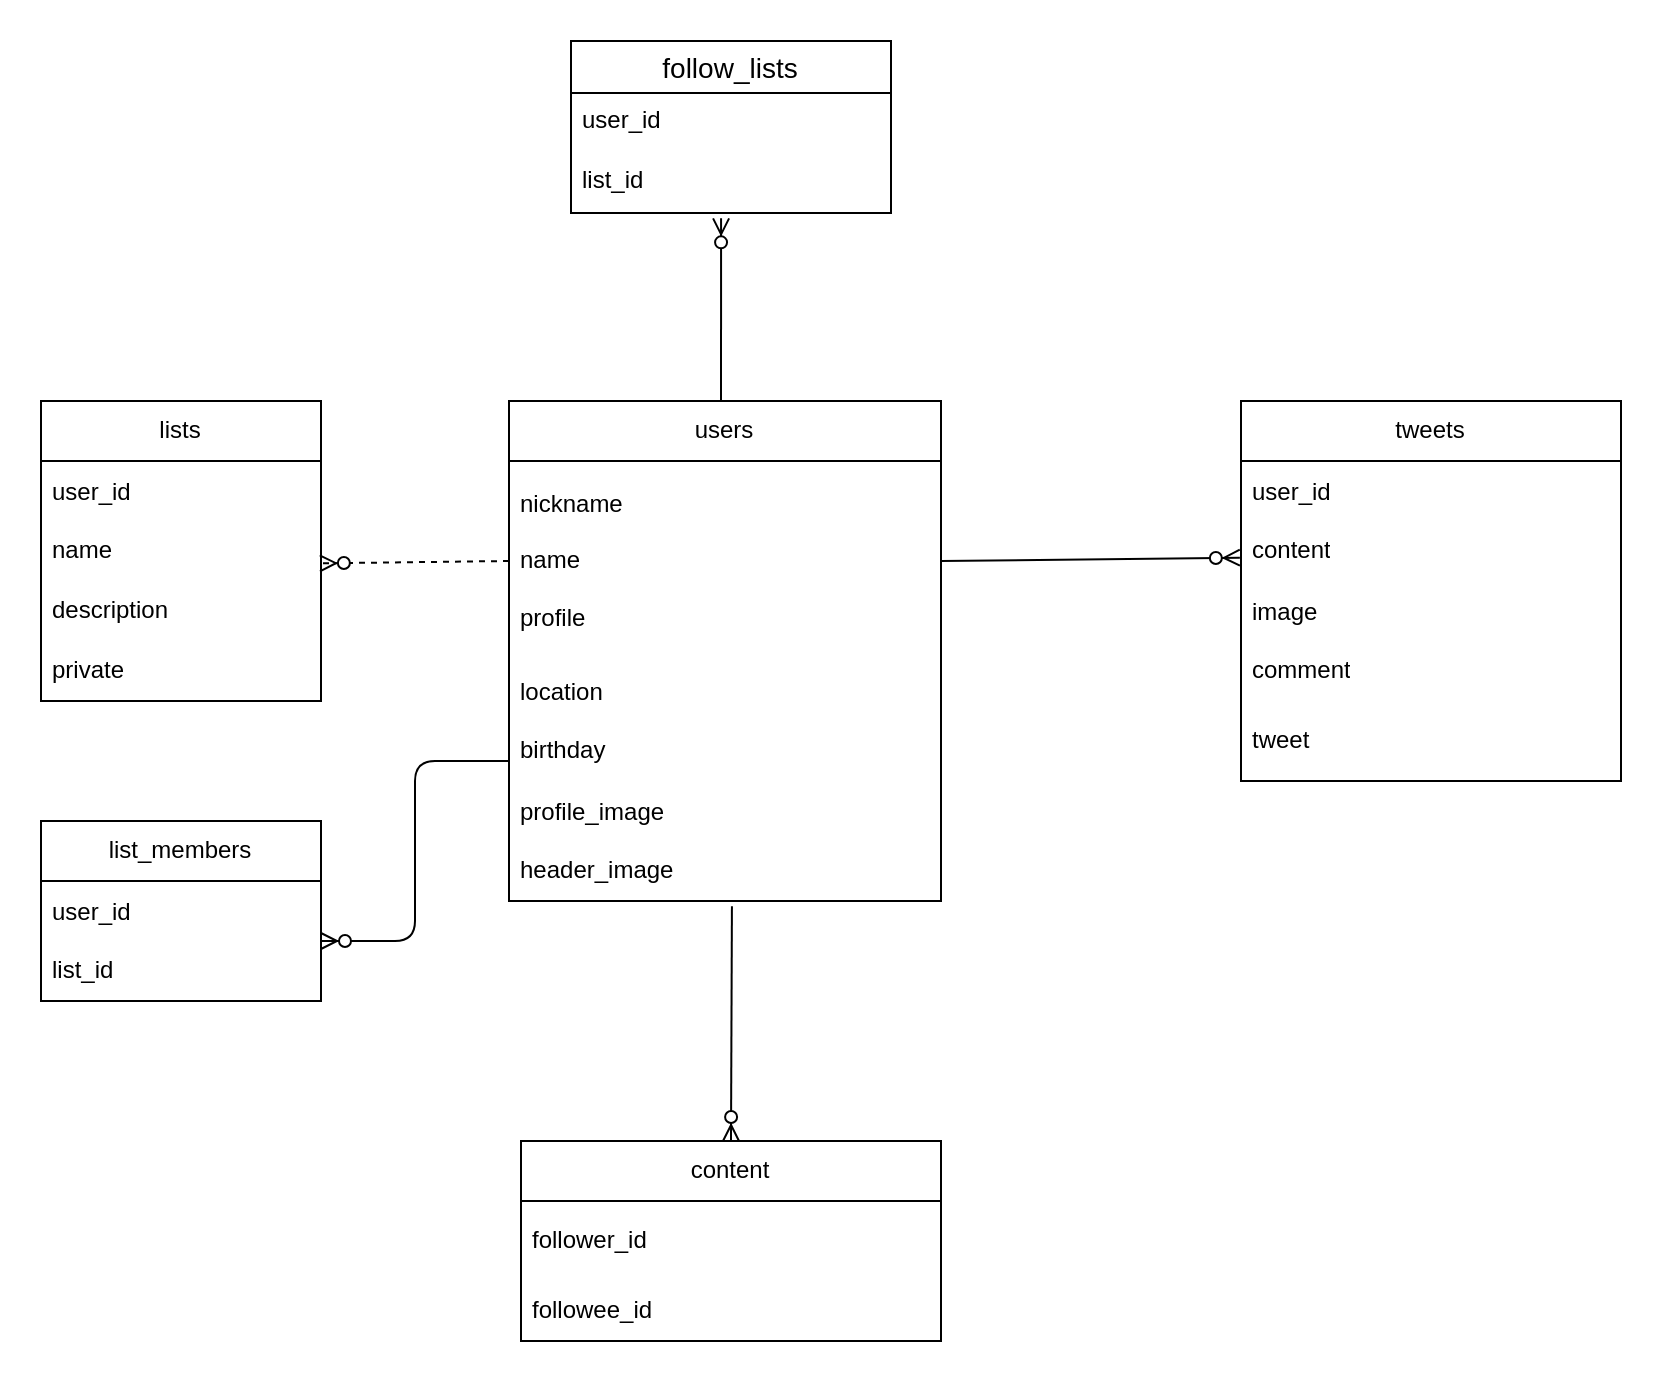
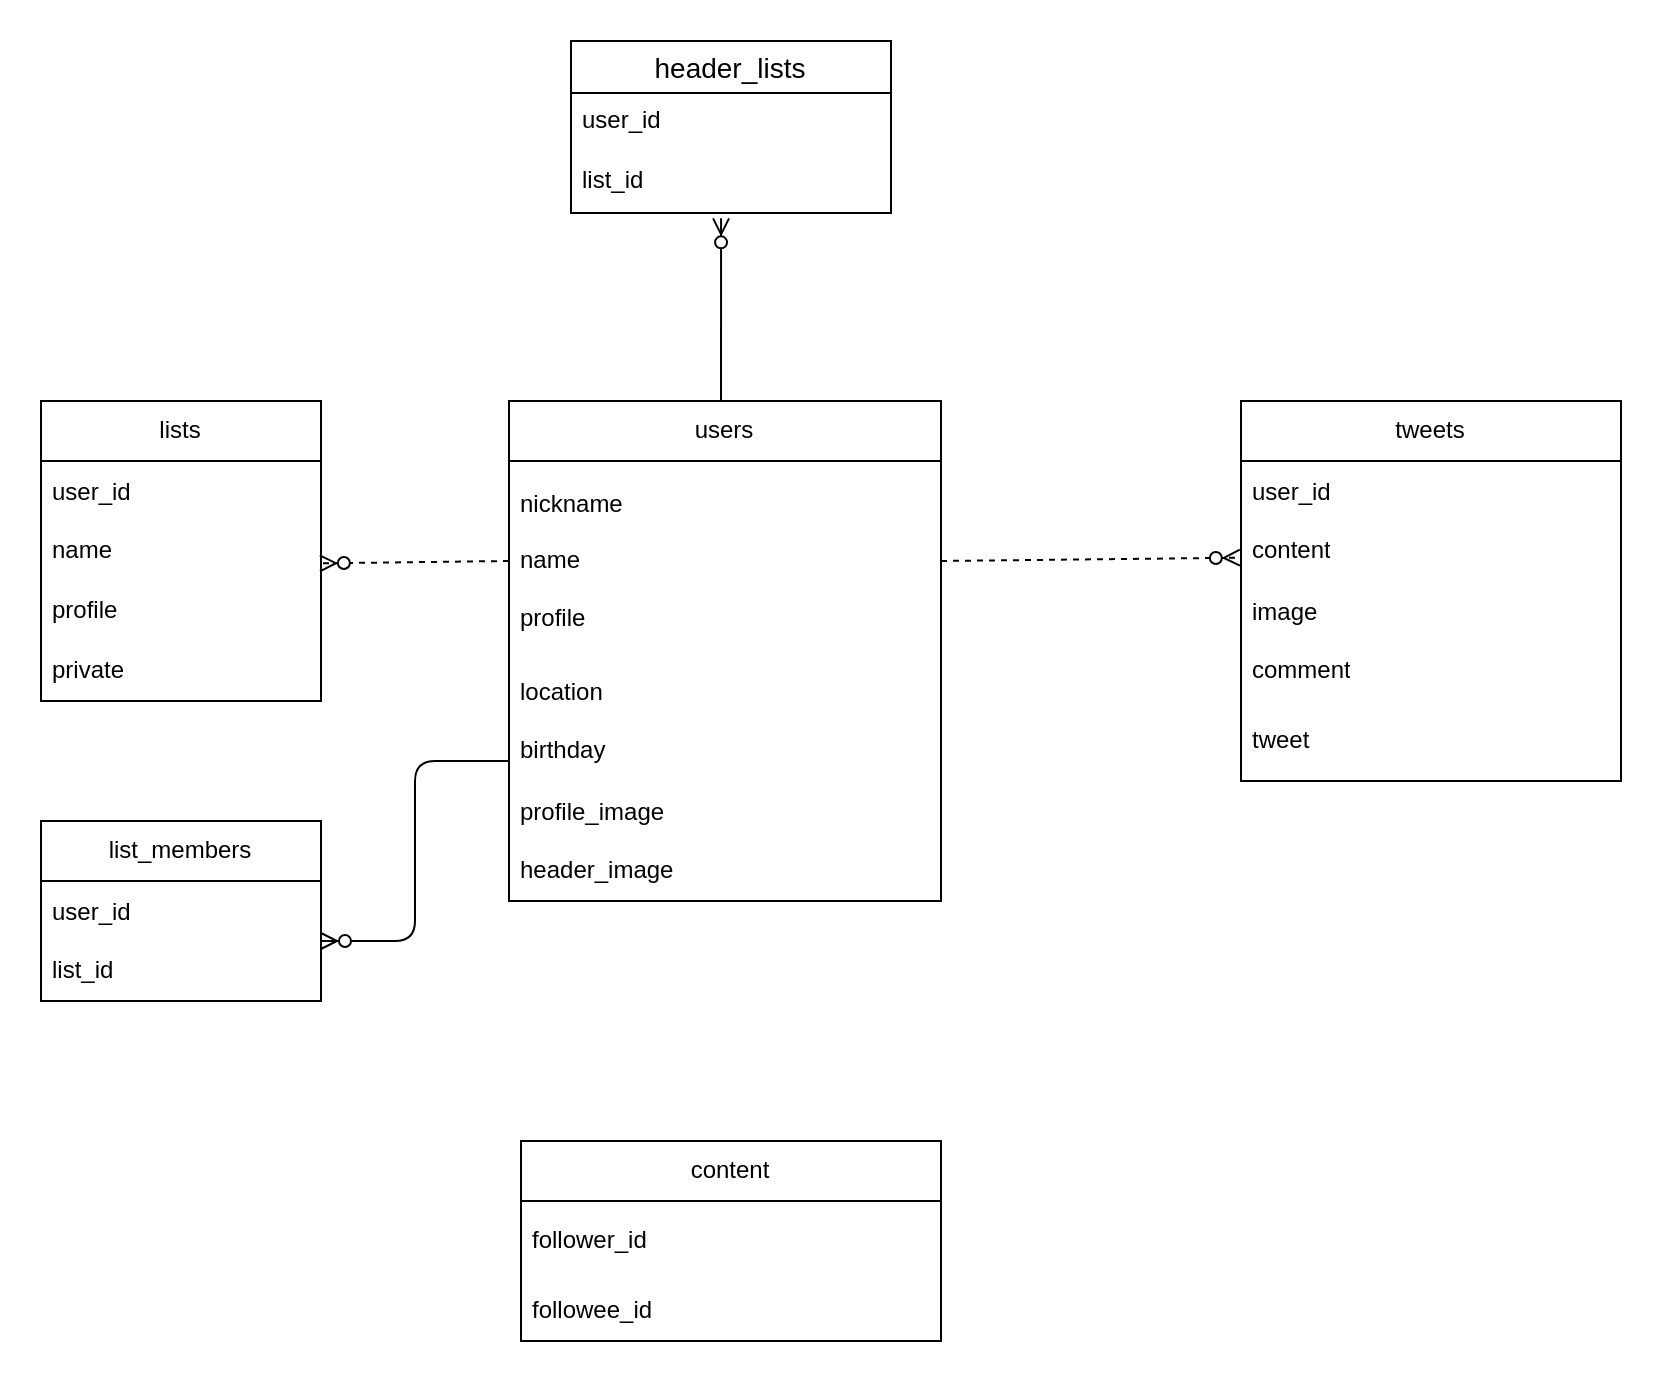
(730, 69) -> (730, 69)
(1074, 560) -> (1074, 560)
(121, 611) -> (94, 611)
(731, 1024) -> none
